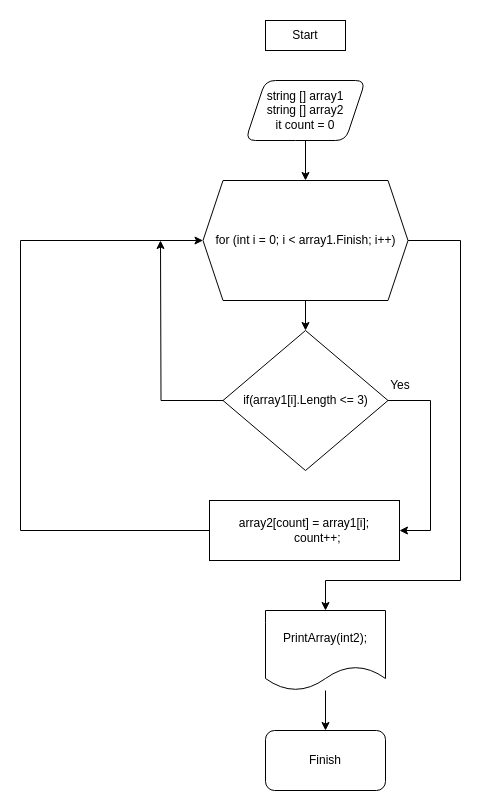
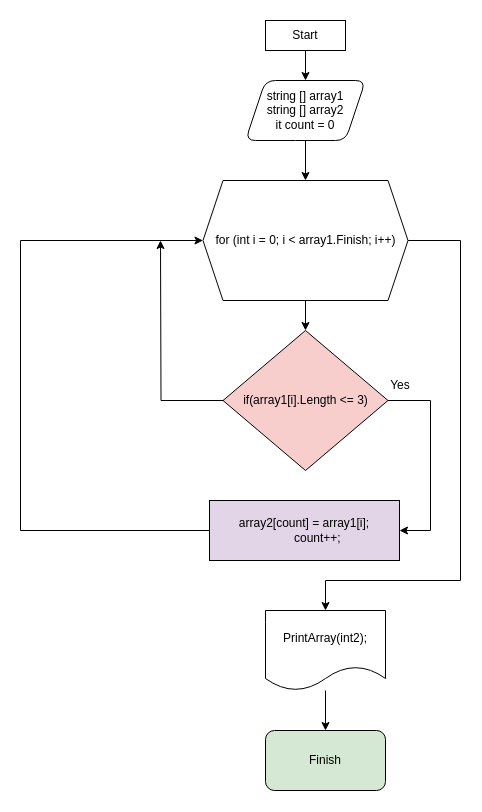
none -> (306, 70)
(306, 401) -> (306, 401)
(305, 531) -> (305, 531)
(326, 761) -> (326, 761)
